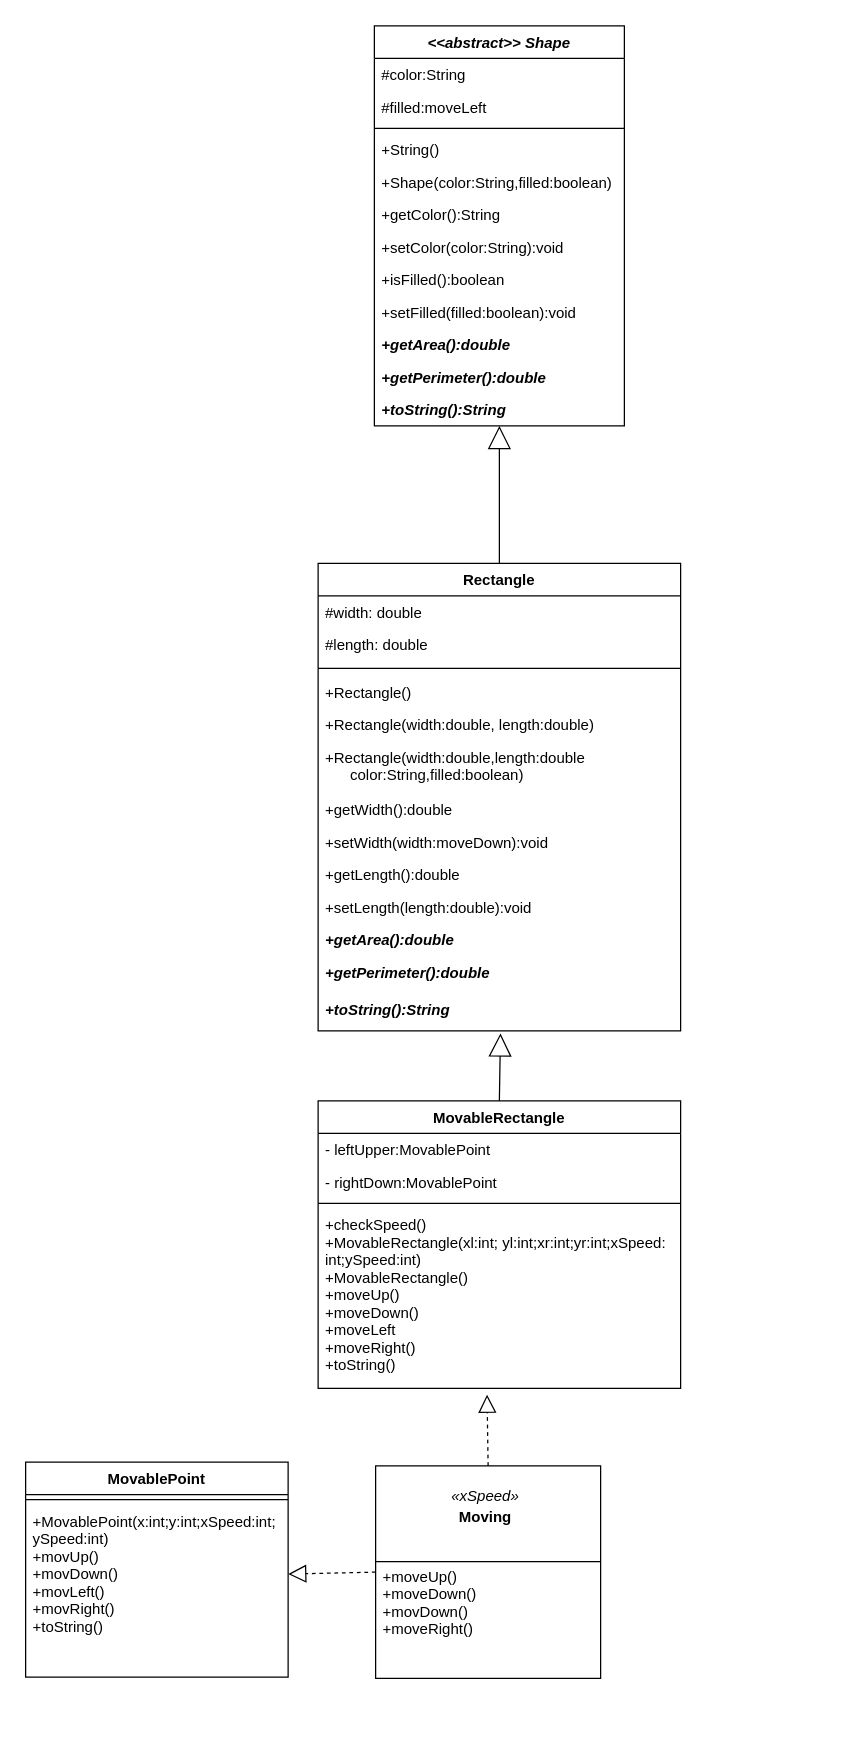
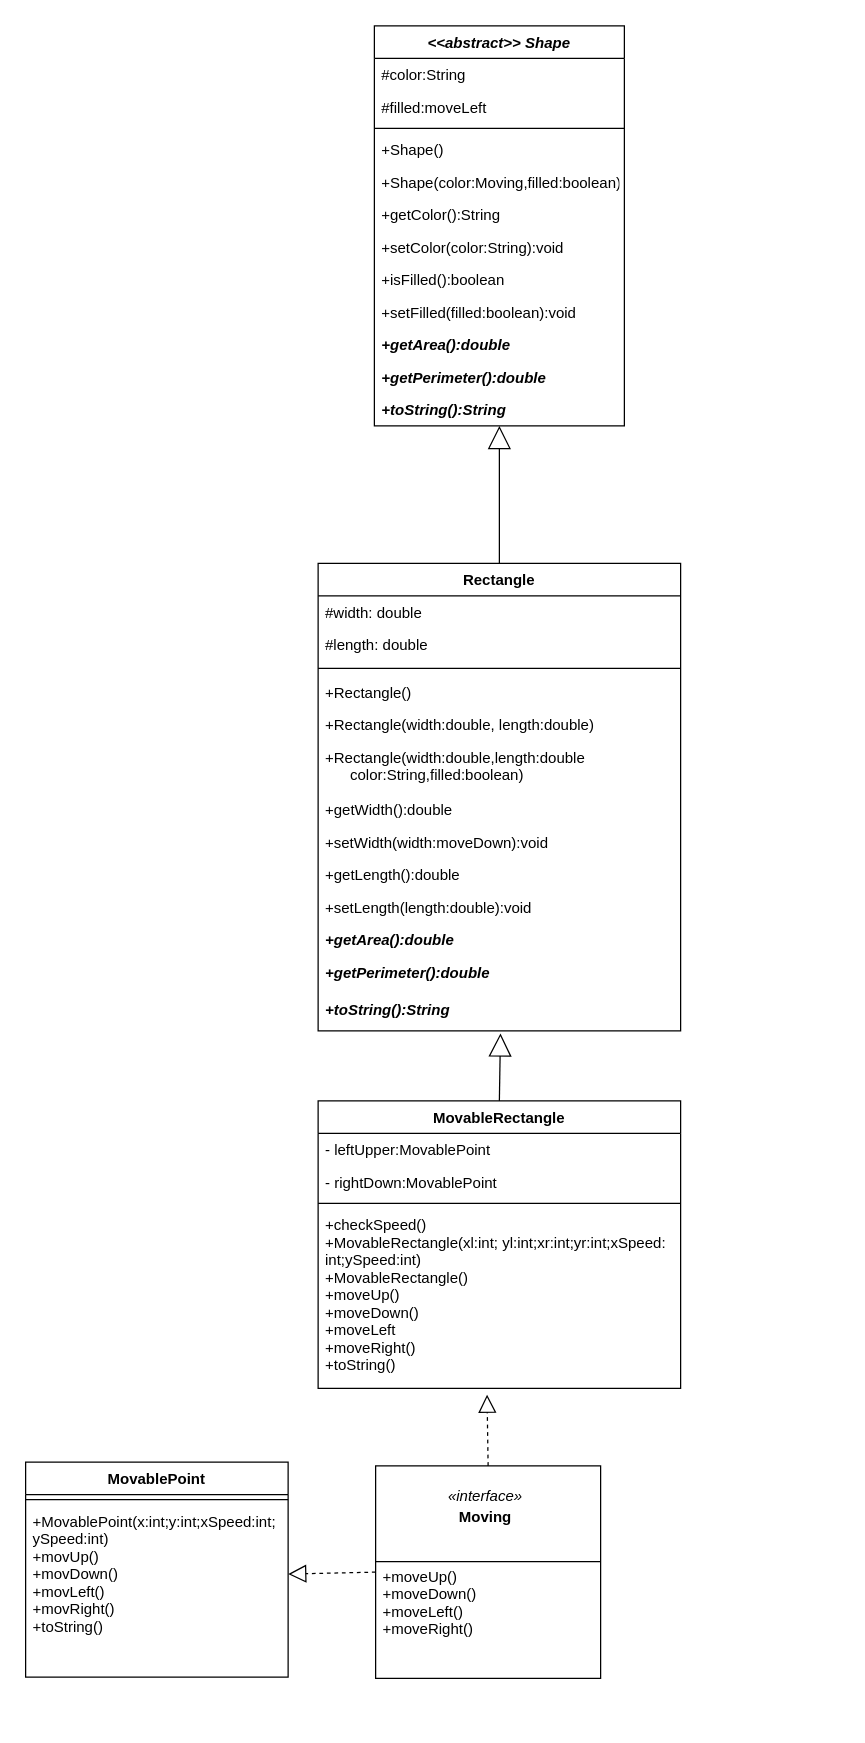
(417, 150) -> (415, 150)
(511, 183) -> (511, 183)
(485, 1496) -> (485, 1496)
(420, 1577) -> (420, 1577)
